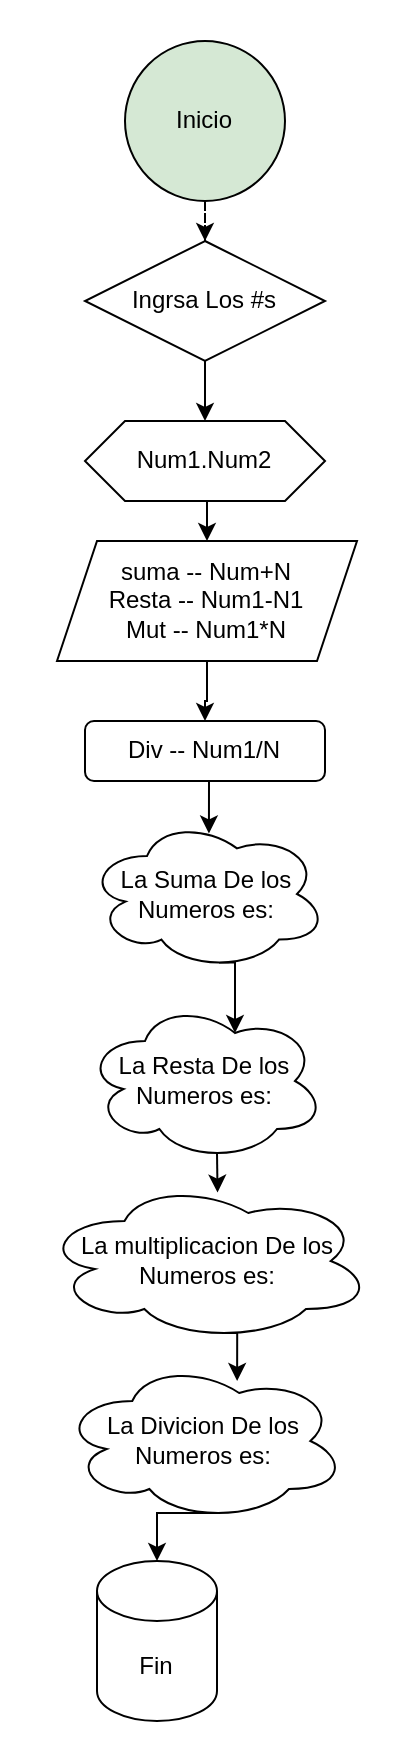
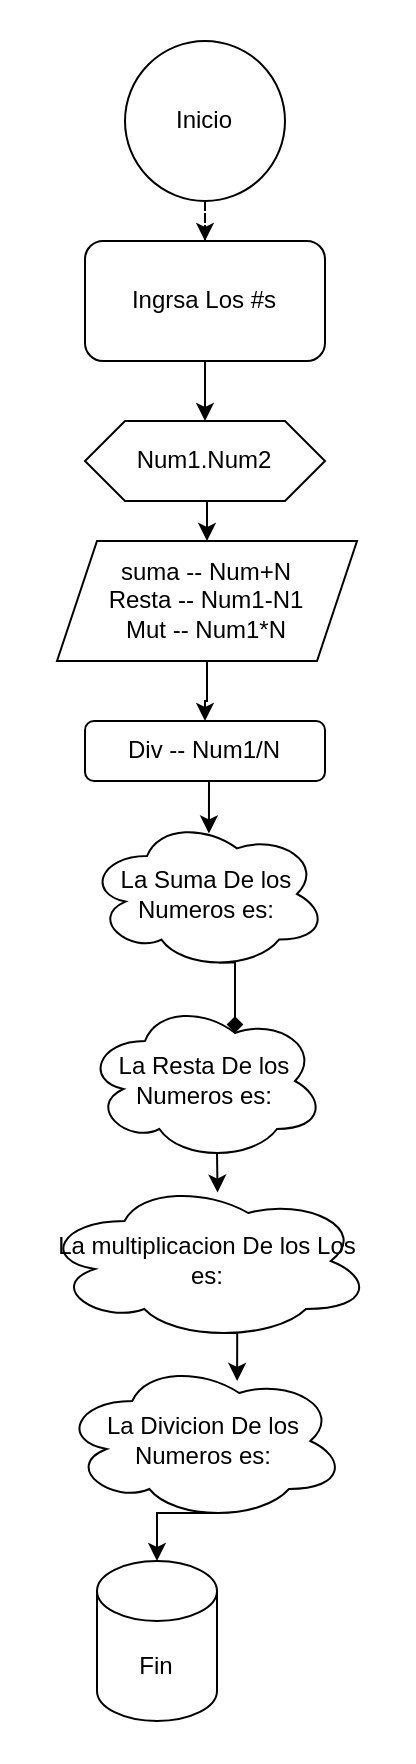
(205, 121) -> (205, 121)
(205, 301) -> (205, 301)
(235, 1018) -> (235, 1017)
(208, 1261) -> (208, 1261)
